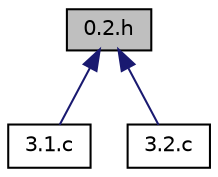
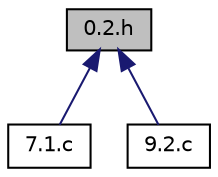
(49, 146) -> (49, 146)
(169, 146) -> (169, 146)
